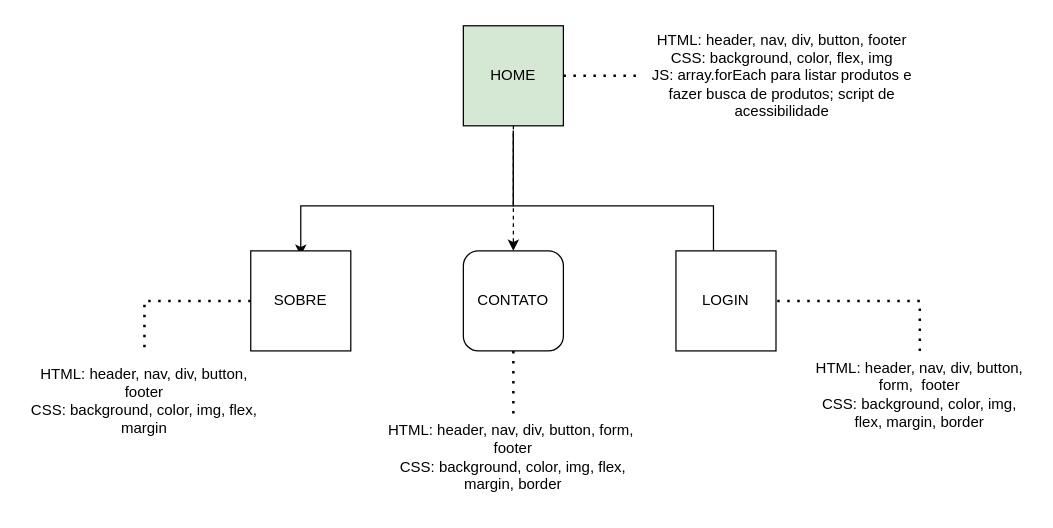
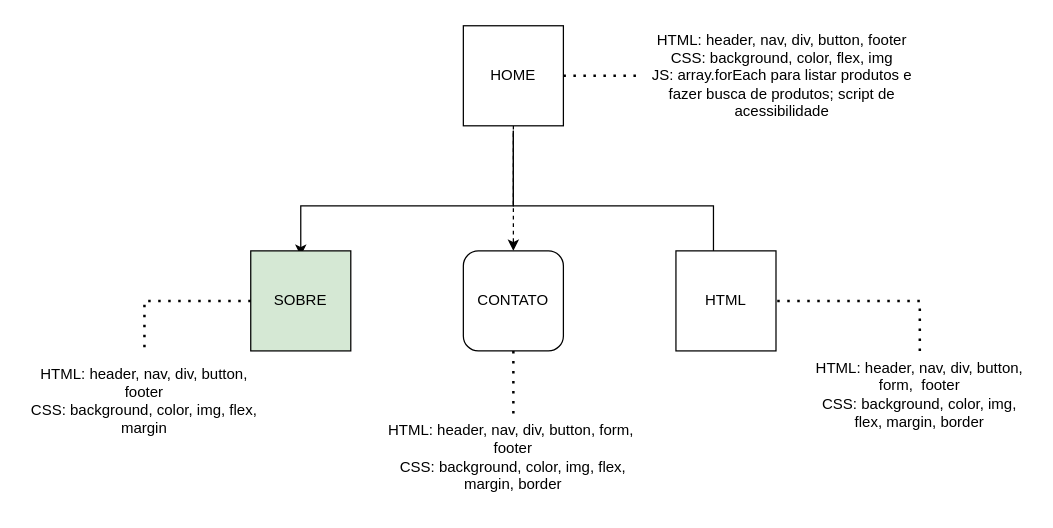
(513, 76) -> (513, 76)
(301, 301) -> (301, 301)
(726, 301) -> (726, 301)
